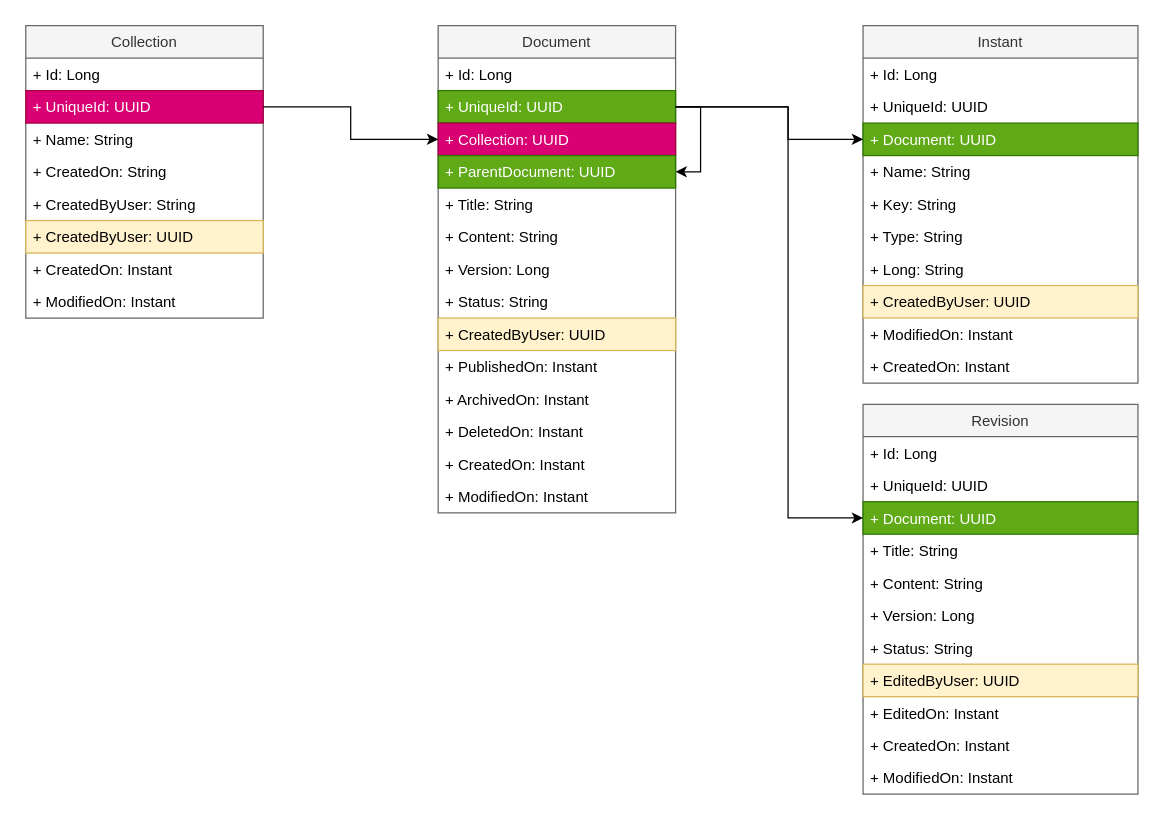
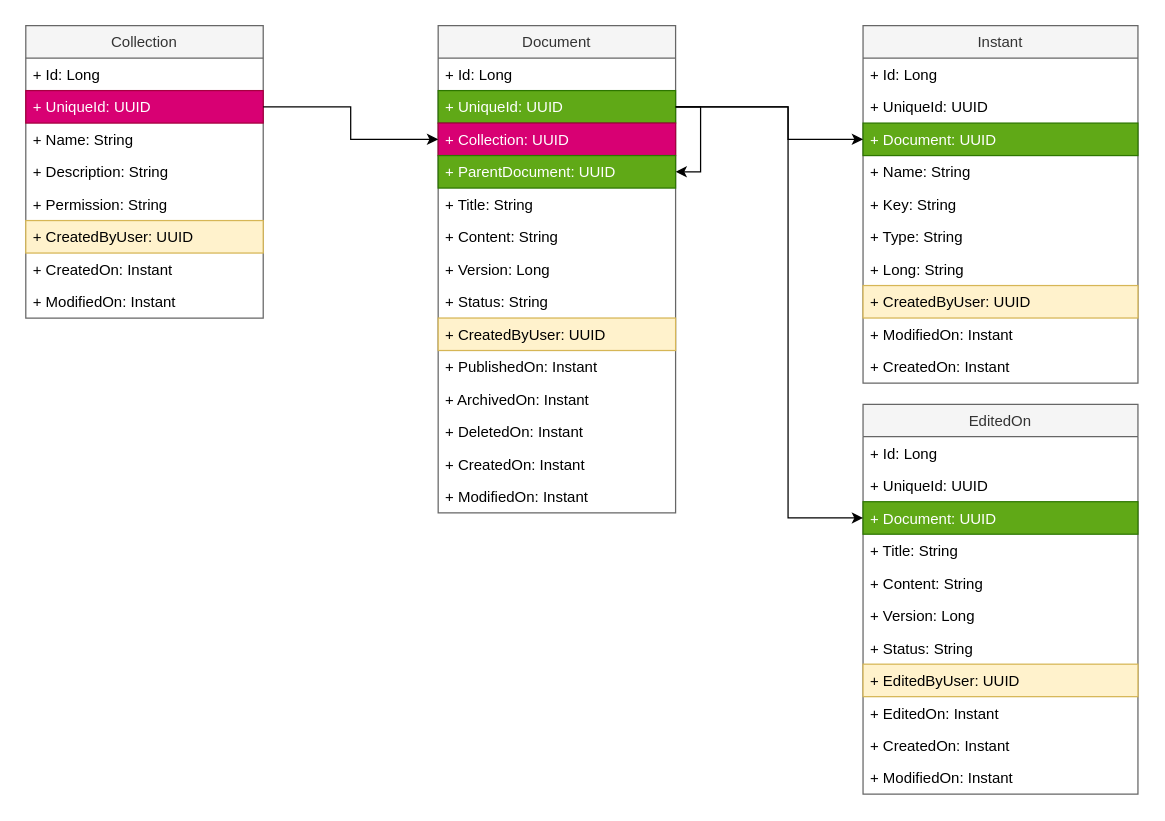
(105, 173) -> (109, 173)
(121, 205) -> (105, 205)
(1000, 421) -> (1000, 421)
